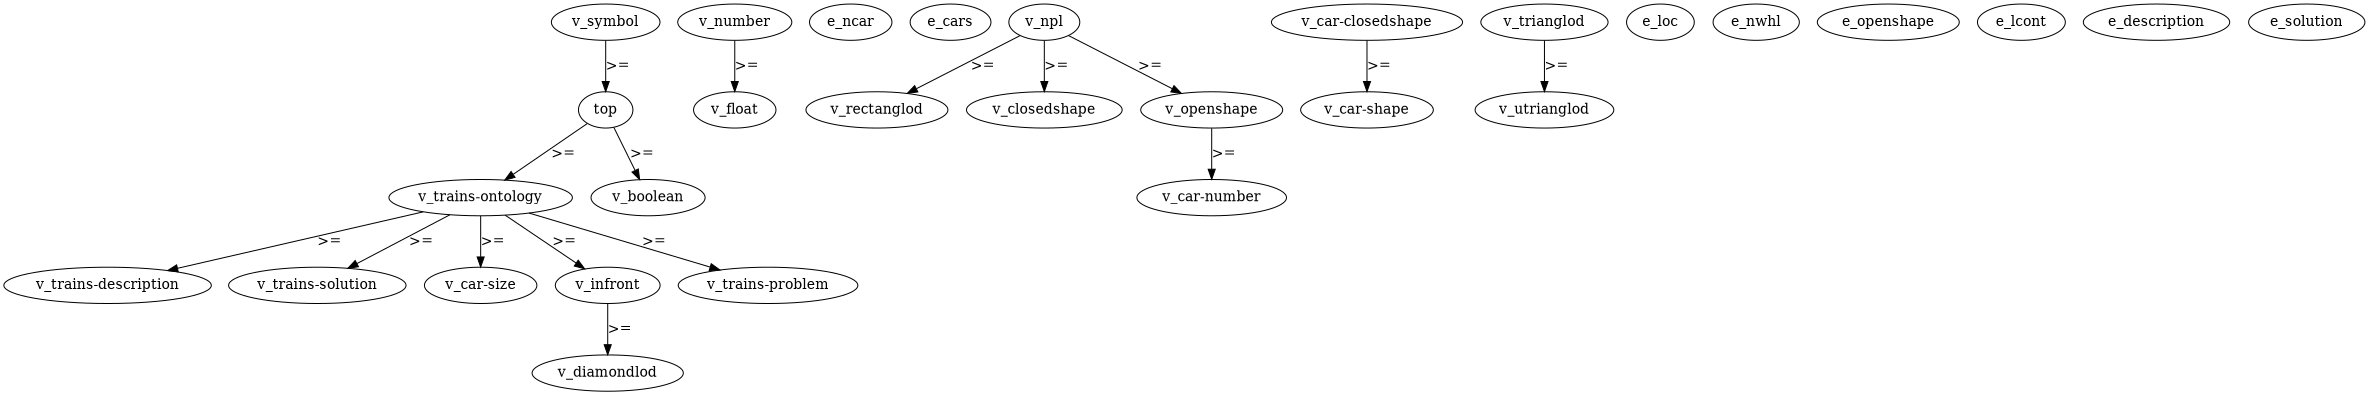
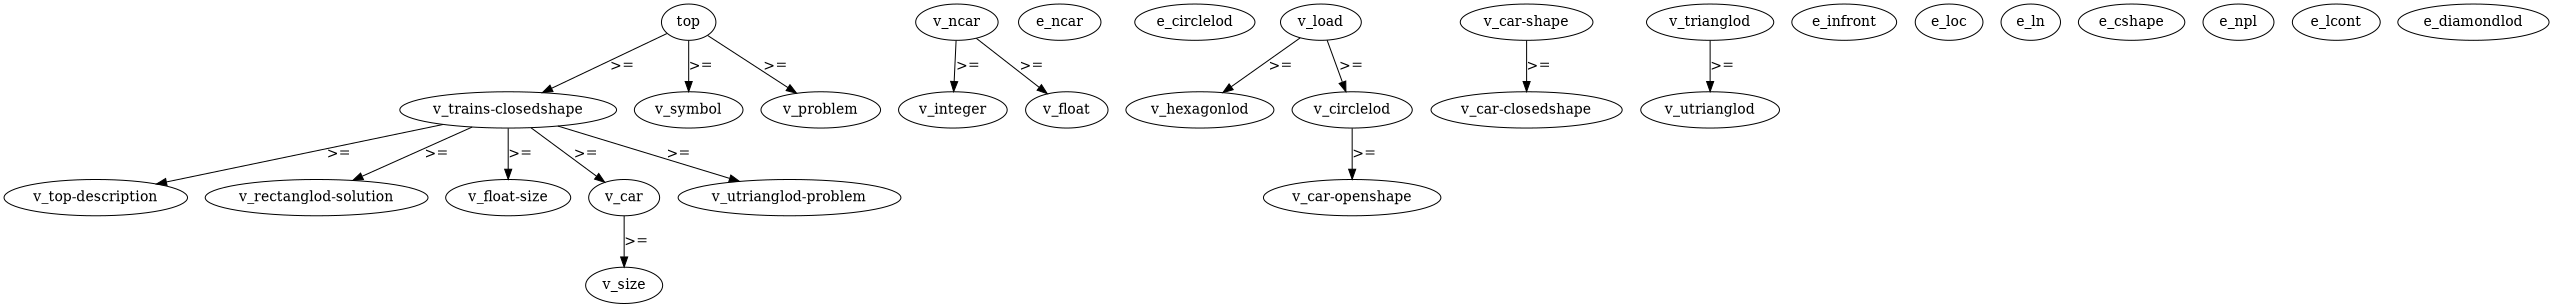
(735, 22) -> (957, 22)
(951, 22) -> (1195, 22)
(1044, 22) -> (1321, 22)
(1756, 22) -> none
none -> (1844, 22)
(1888, 22) -> (2238, 22)
none -> (2031, 22)
none -> (2132, 22)
(2157, 22) -> (2473, 22)
(2307, 22) -> none
(606, 61) -> (689, 61)
(1367, 61) -> (1527, 61)
(877, 110) -> none
none -> (953, 110)
(1044, 110) -> (1200, 110)
(1212, 110) -> (1352, 110)
(481, 198) -> (508, 110)
(648, 198) -> (821, 110)
(1212, 198) -> (1352, 198)
(108, 285) -> (96, 198)
(317, 285) -> (317, 198)
(481, 285) -> (508, 198)
(608, 285) -> (624, 198)
(768, 285) -> (790, 198)
(608, 373) -> (624, 285)
